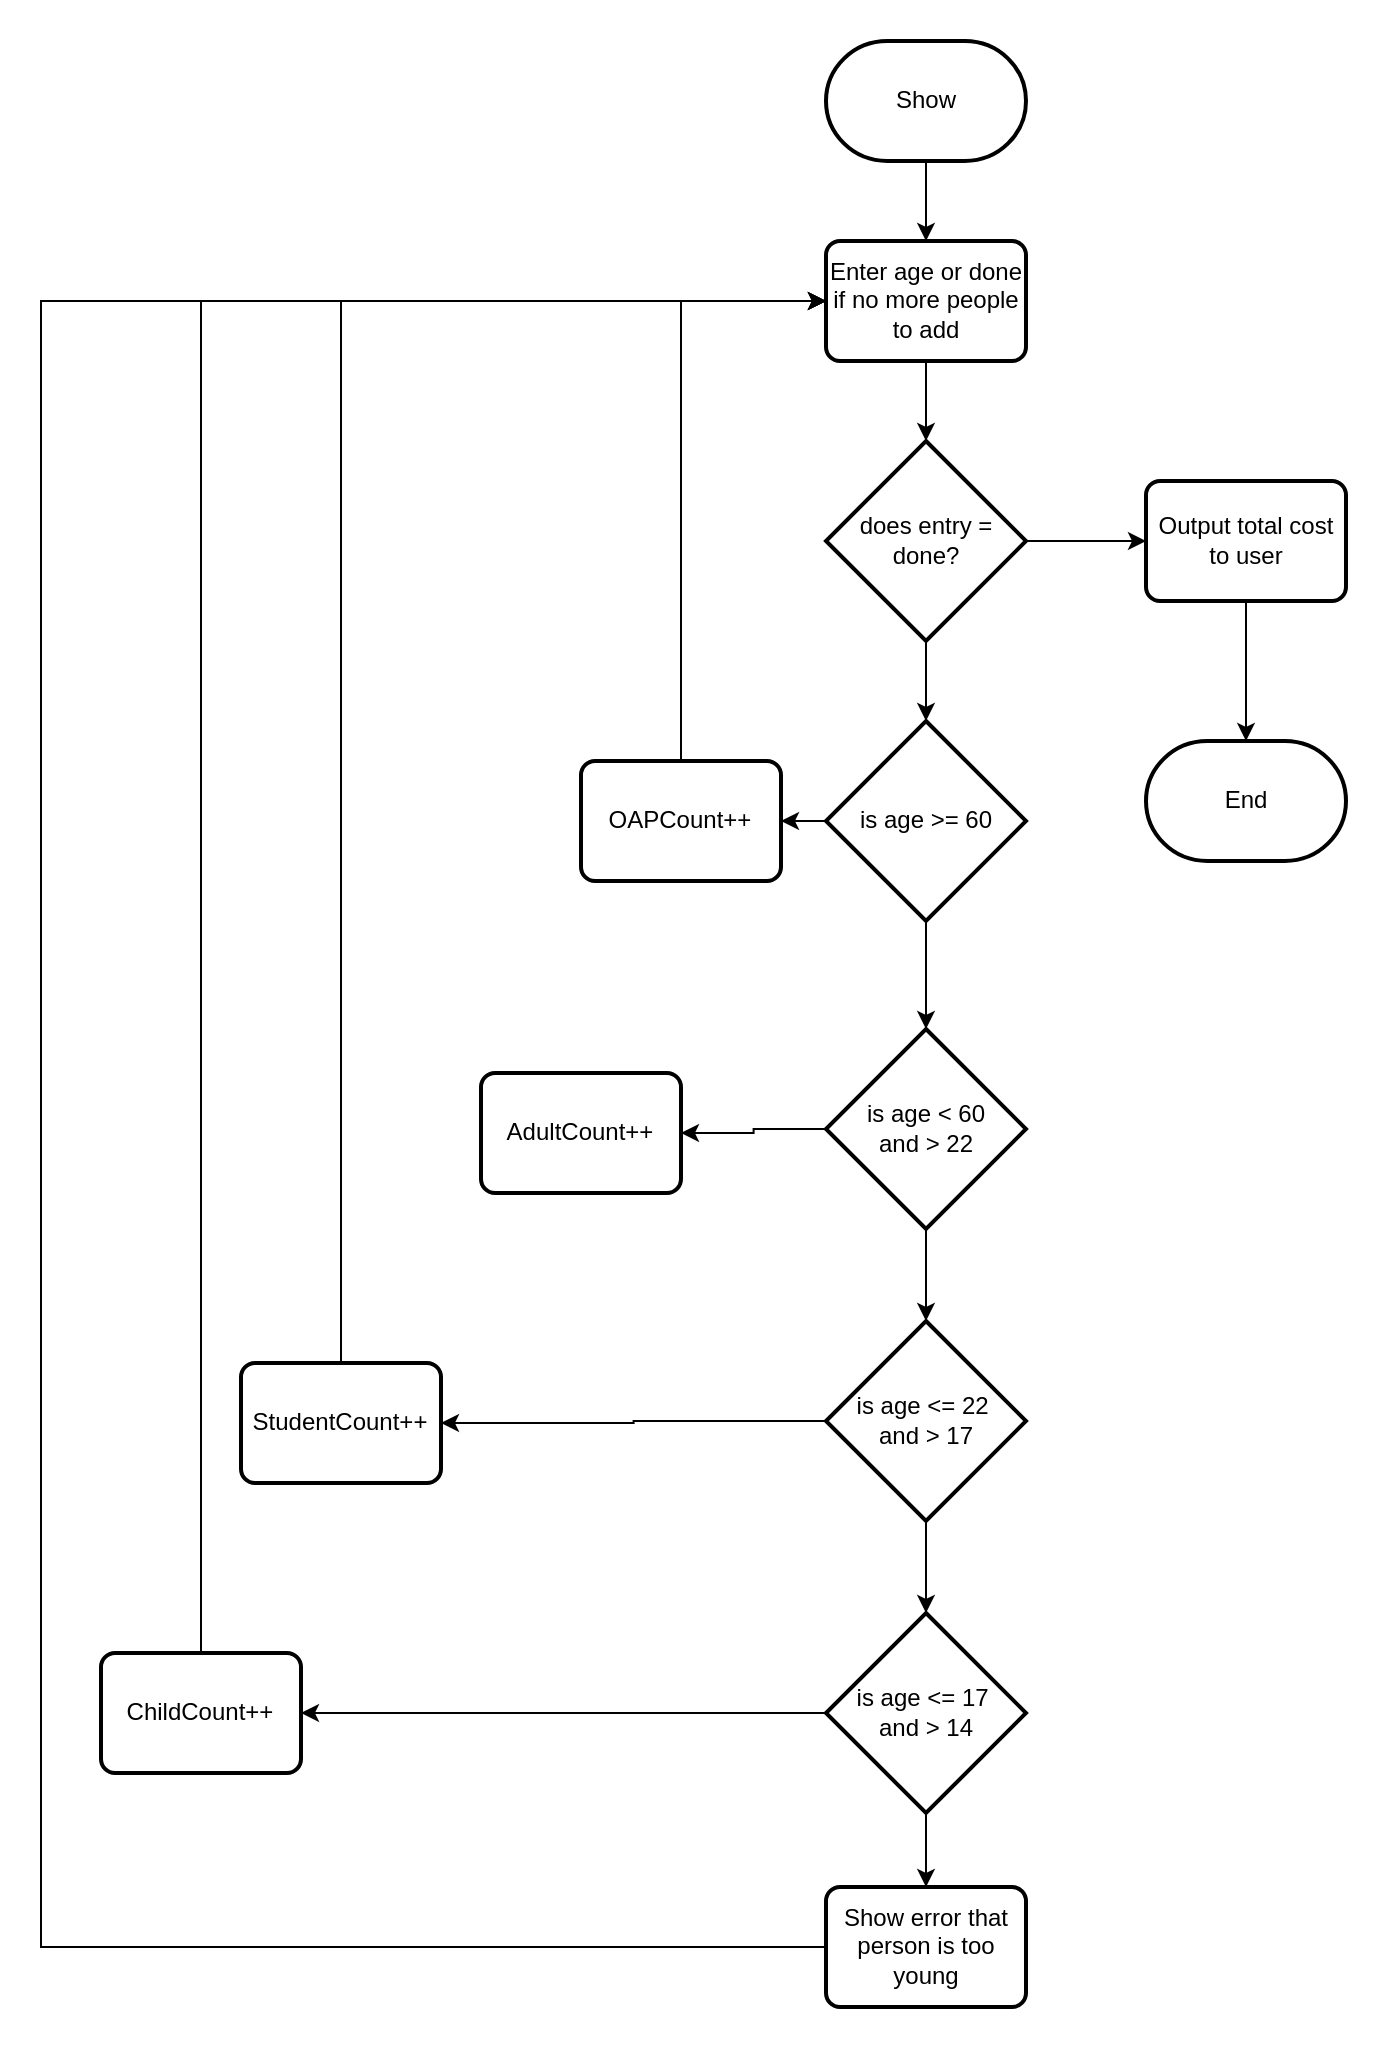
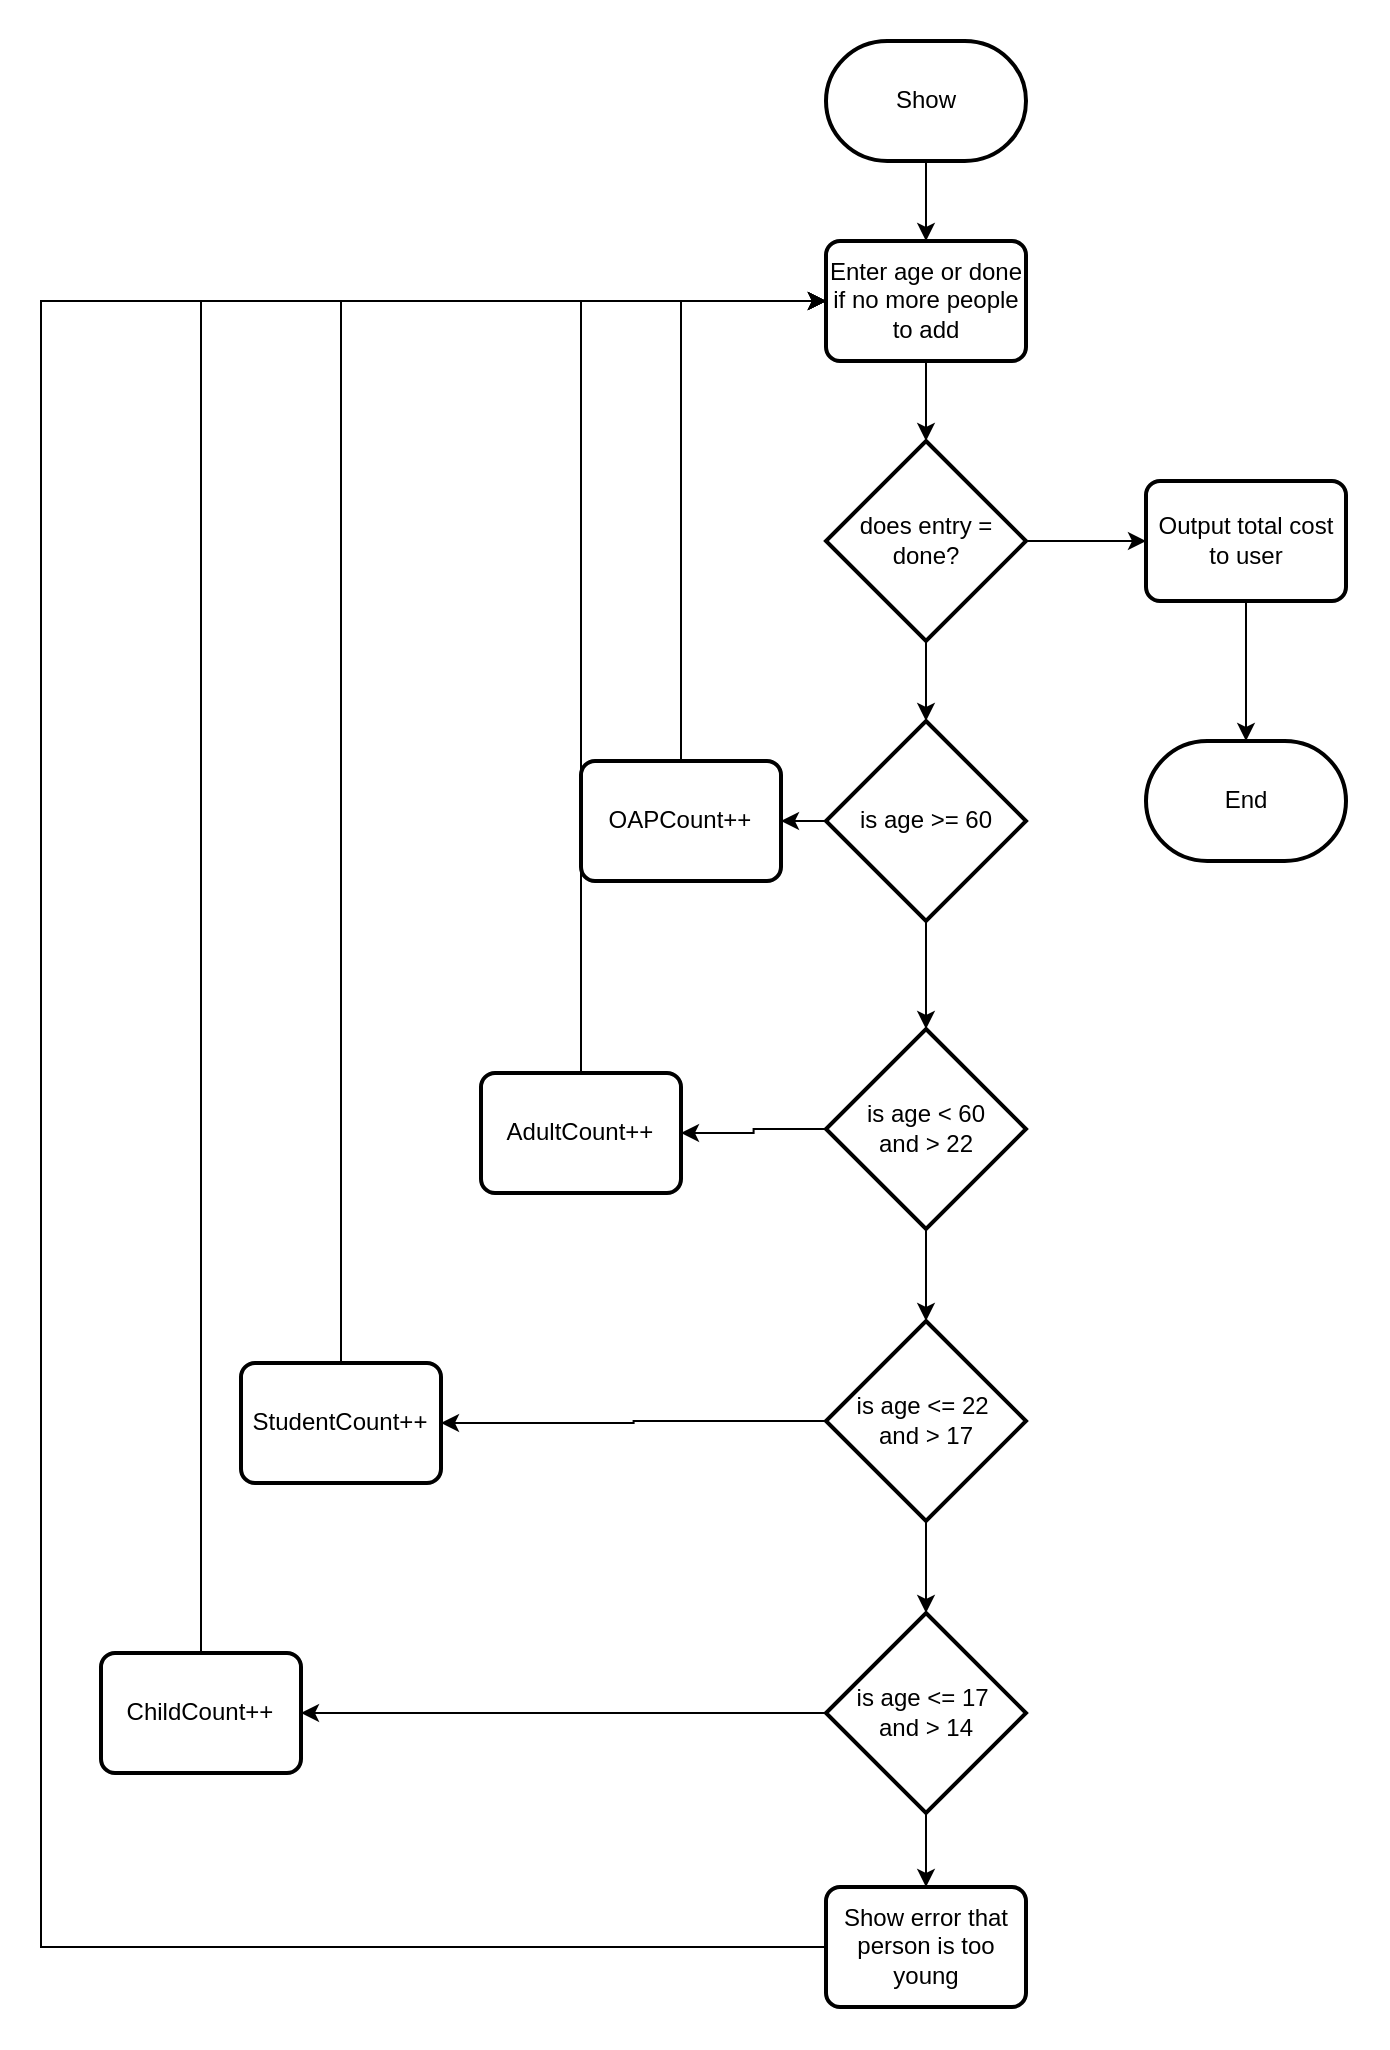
none -> (581, 537)
